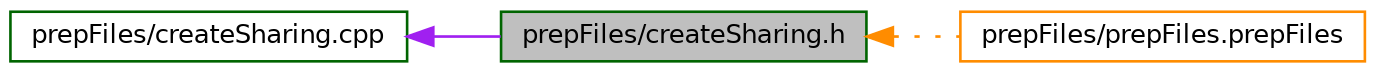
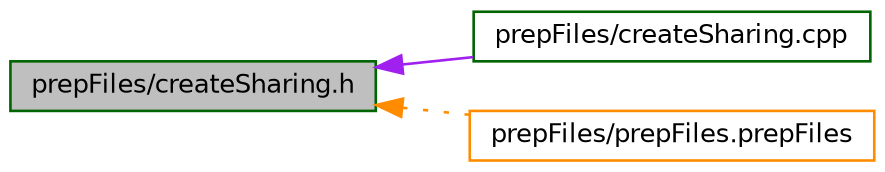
(467, 37) -> (438, 61)
